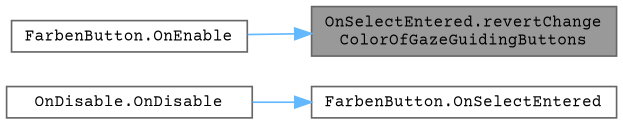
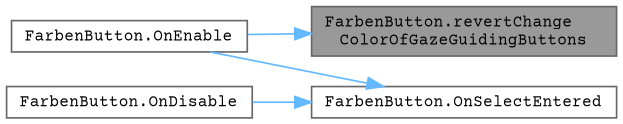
(464, 31) -> (464, 31)
none -> (289, 68)
(129, 102) -> (129, 102)
